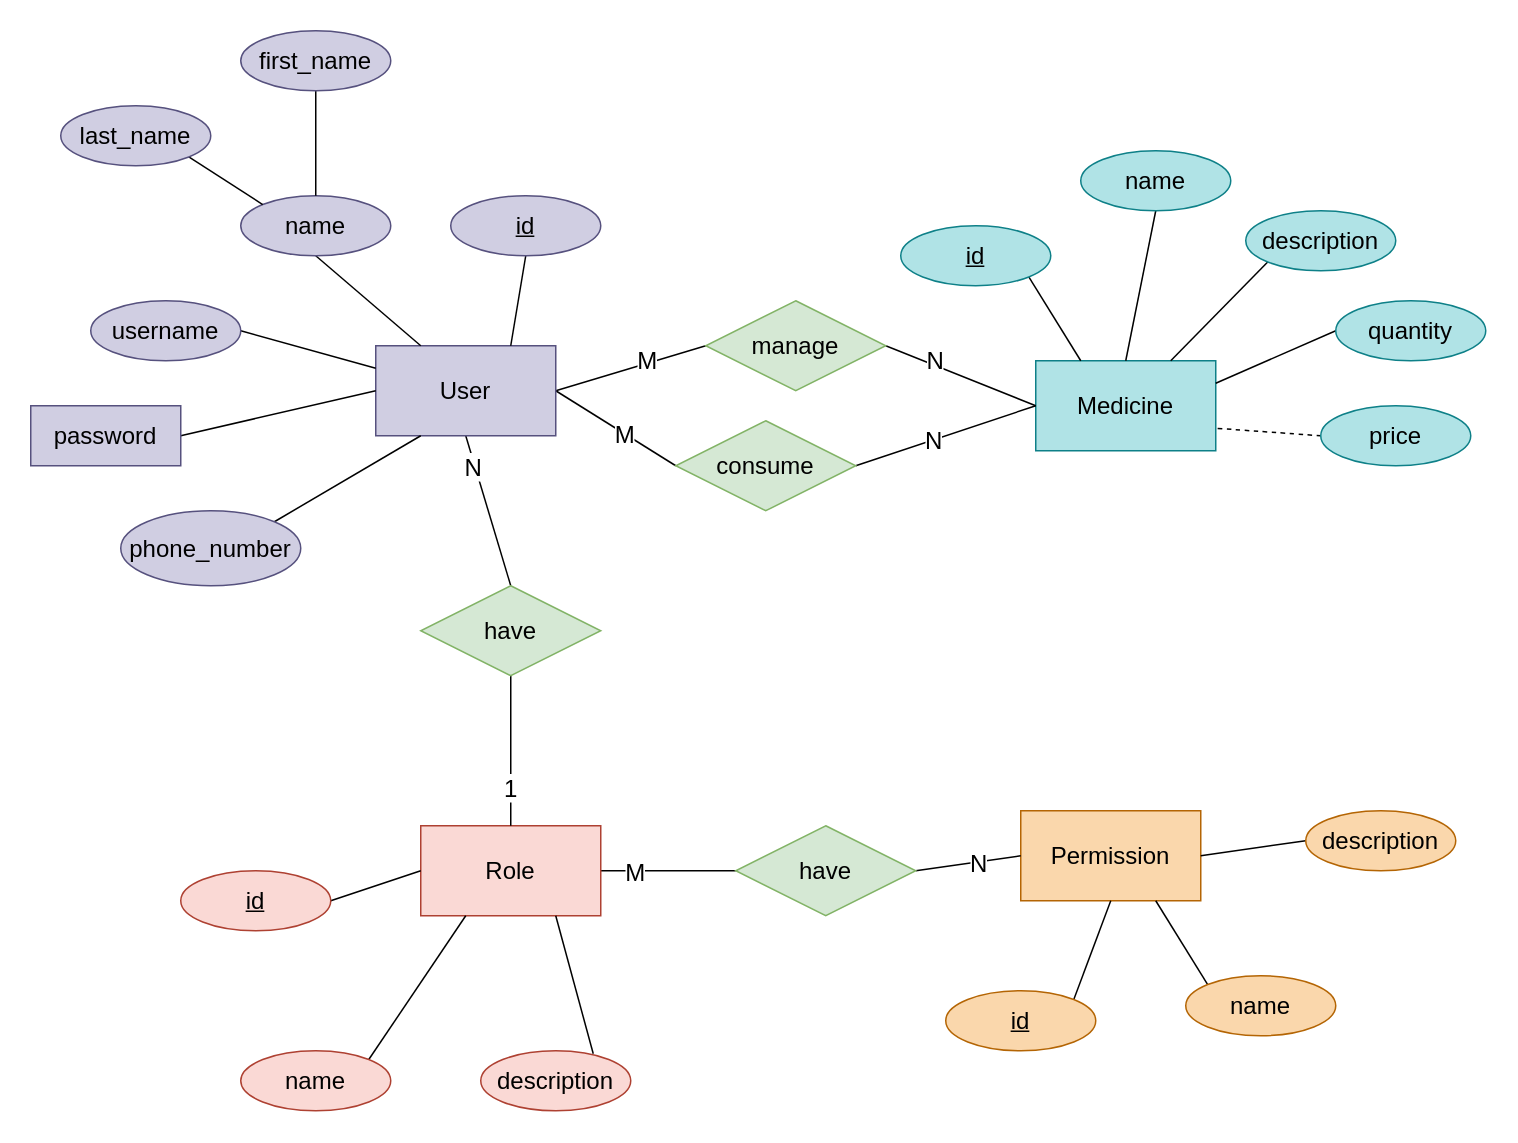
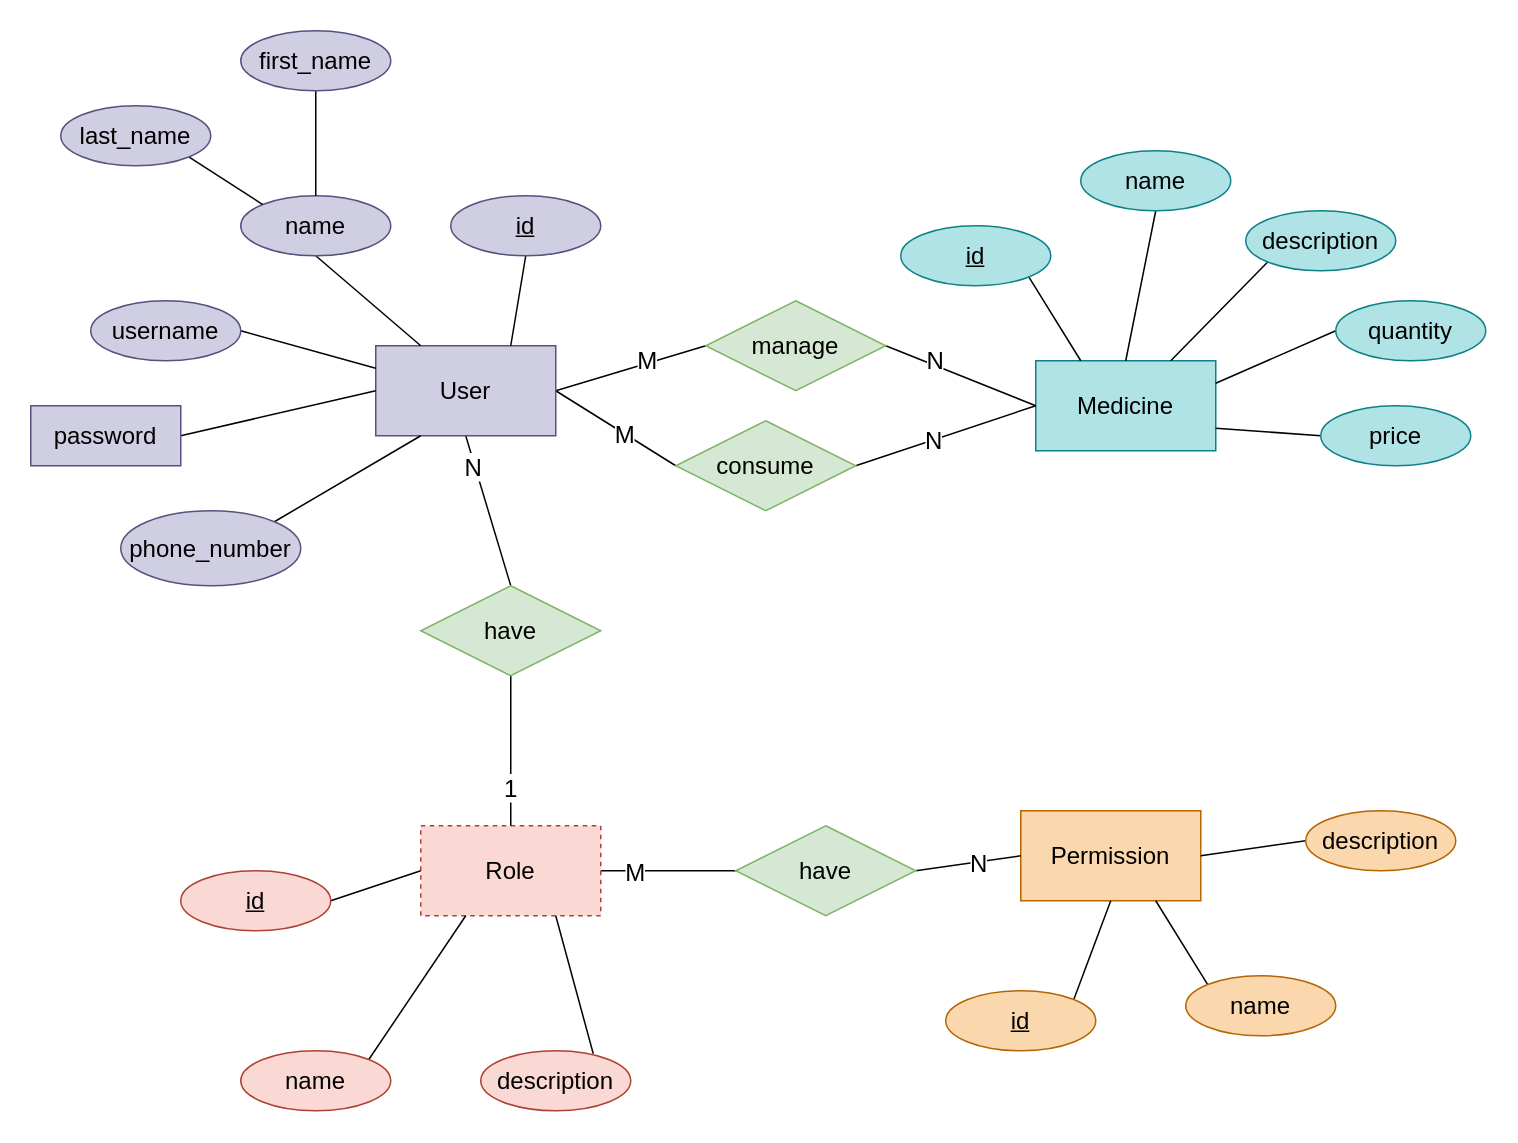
(1266, 432) -> (1266, 432)
(511, 871) -> (511, 871)
